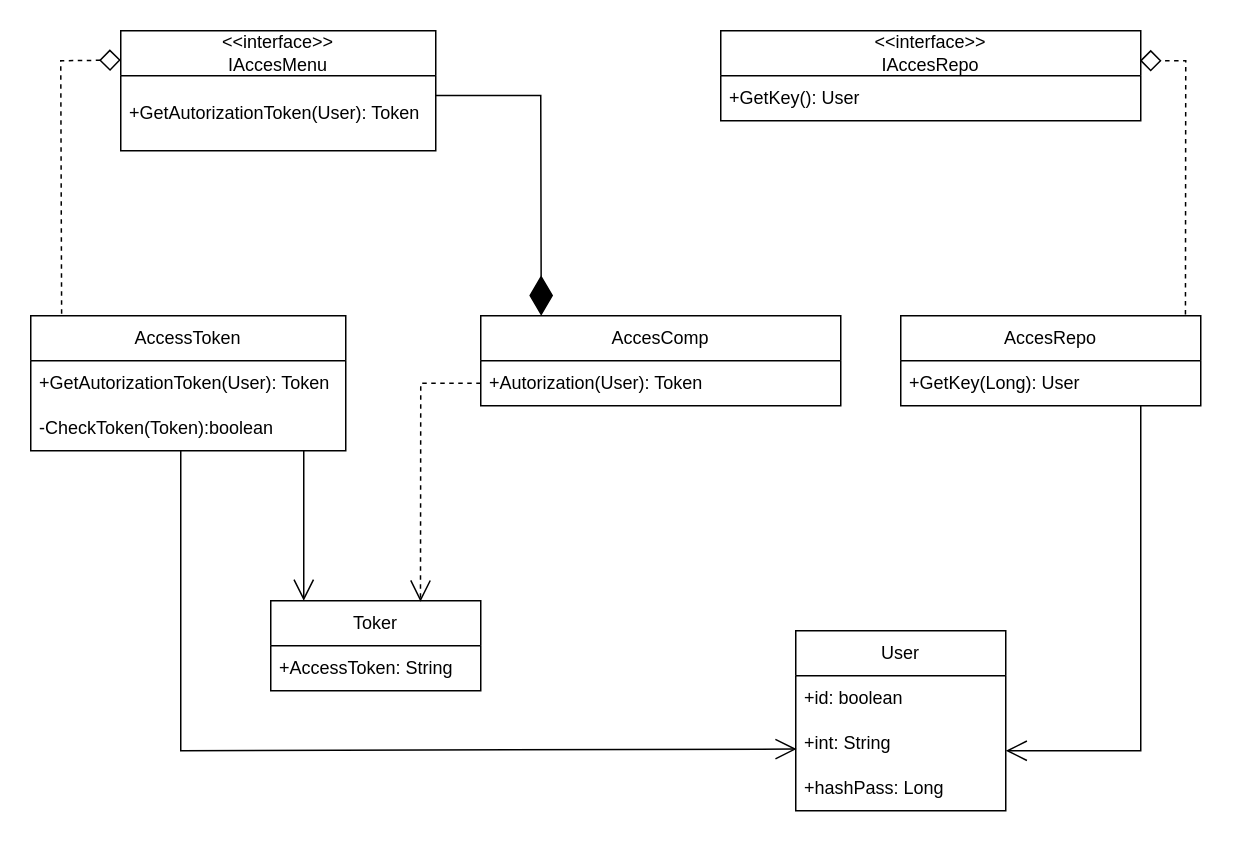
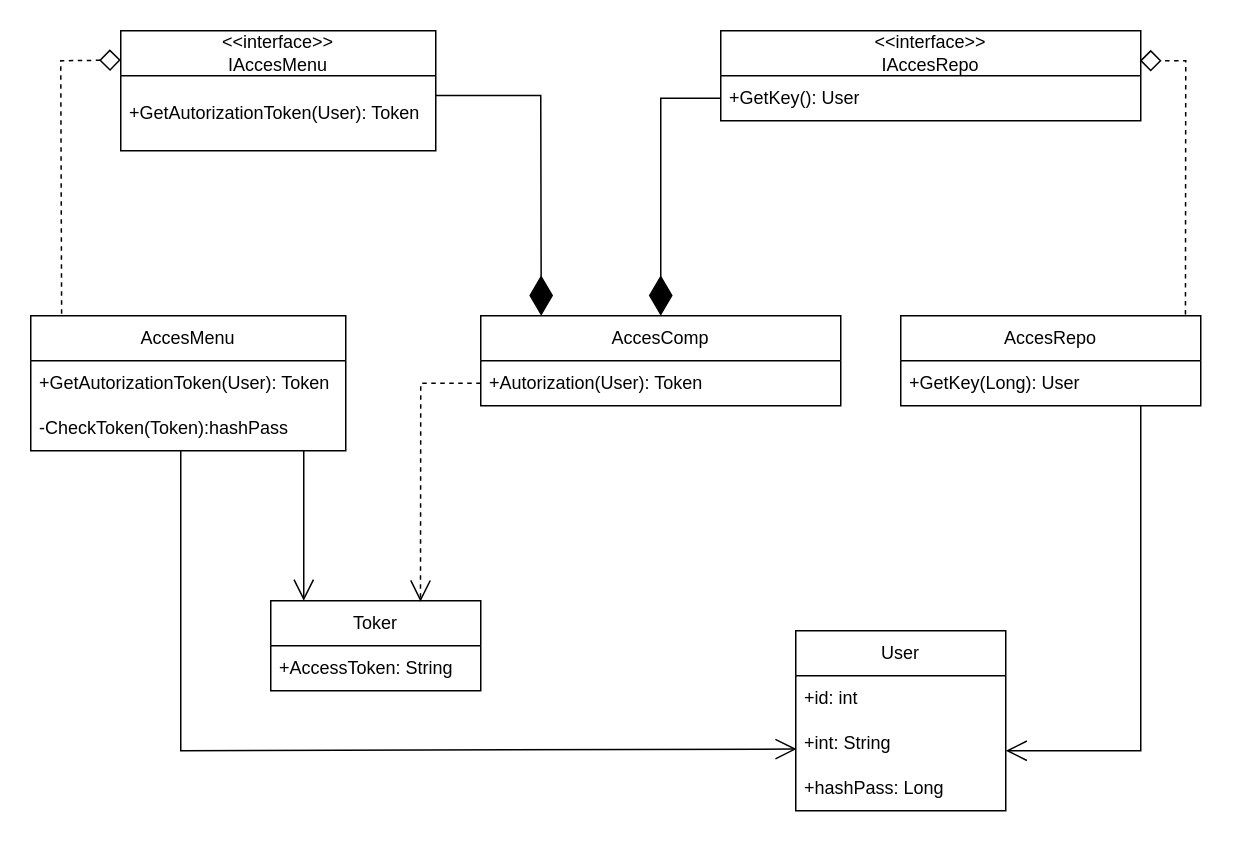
none -> (661, 158)
(188, 338) -> (188, 338)
(166, 428) -> (173, 428)
(856, 698) -> (836, 698)
